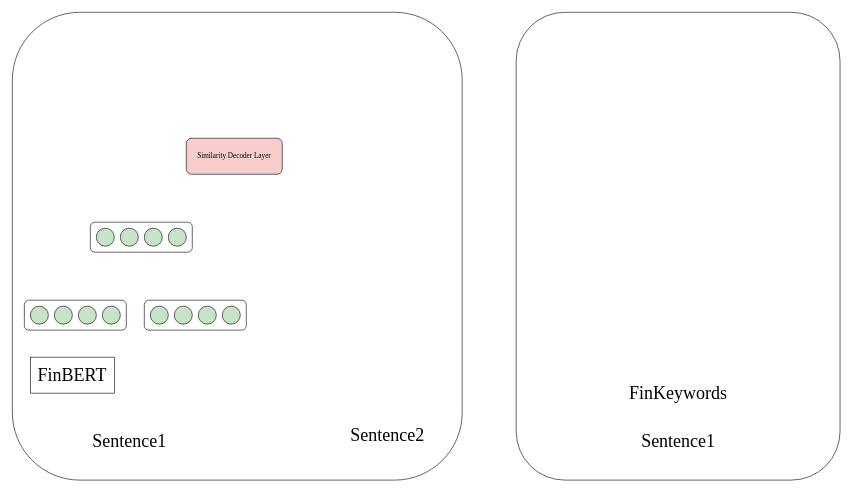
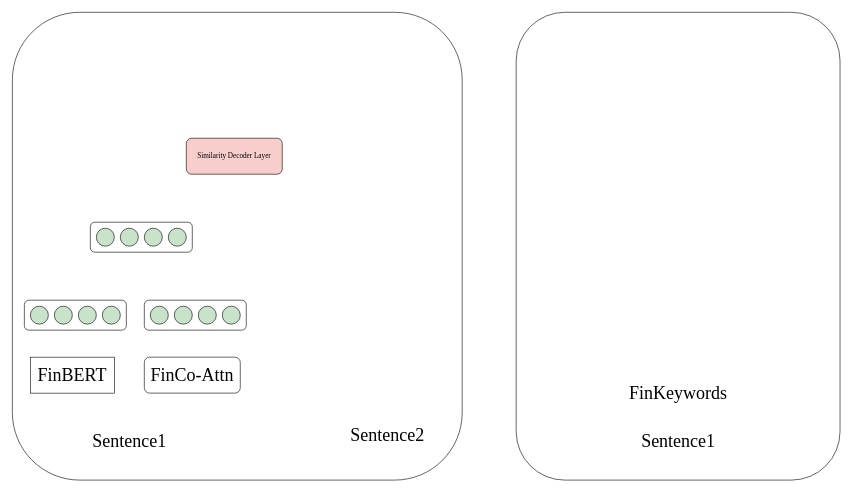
none -> (192, 375)
